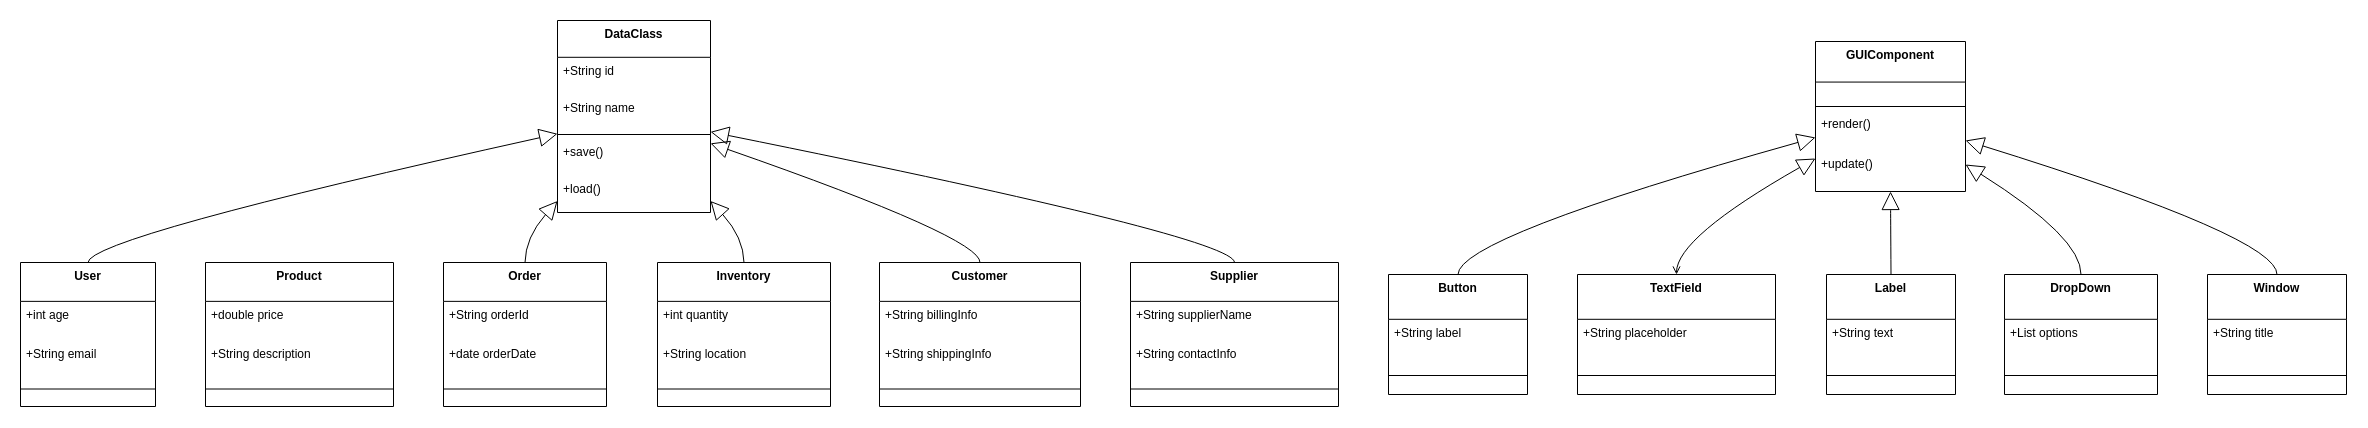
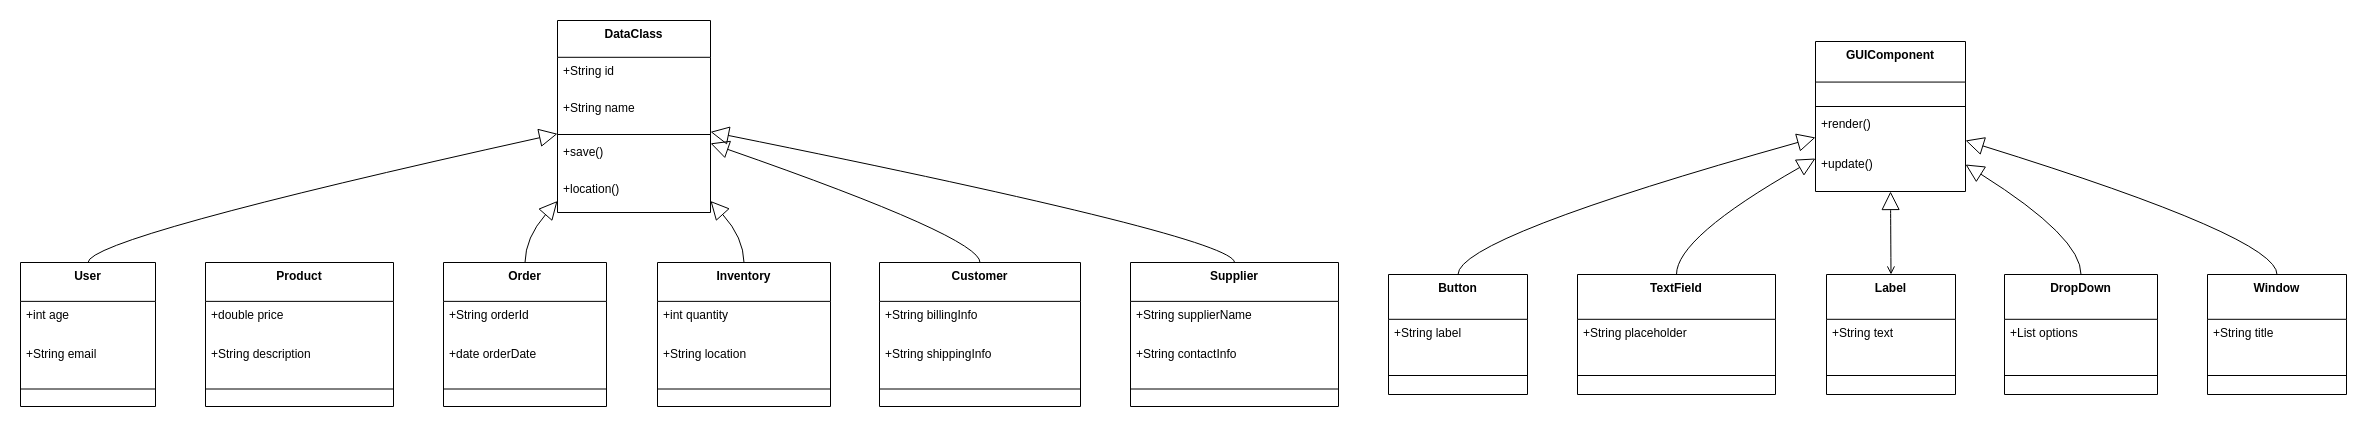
(585, 189) -> (597, 189)
(1690, 245) -> (1690, 246)
(1891, 268) -> (1891, 268)
